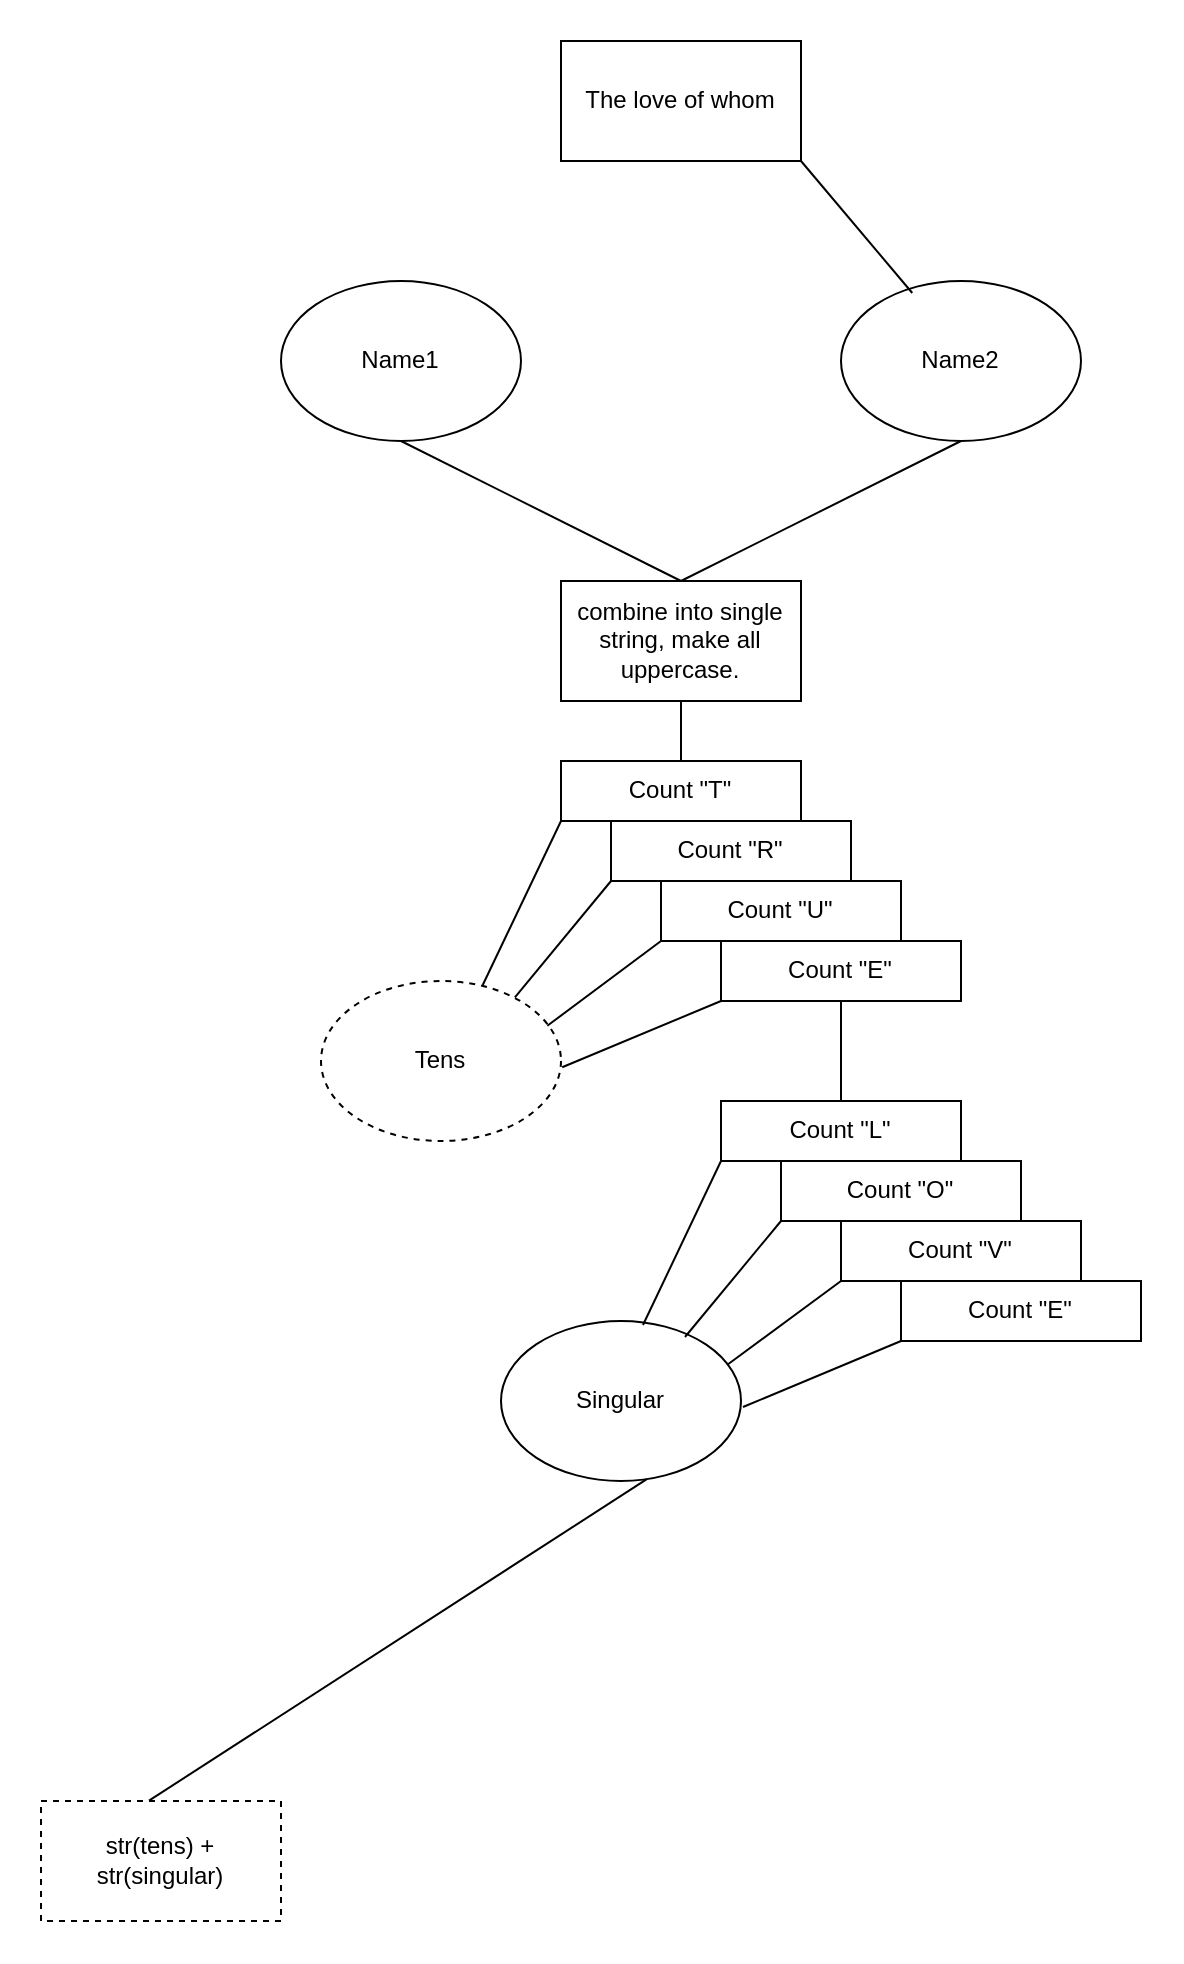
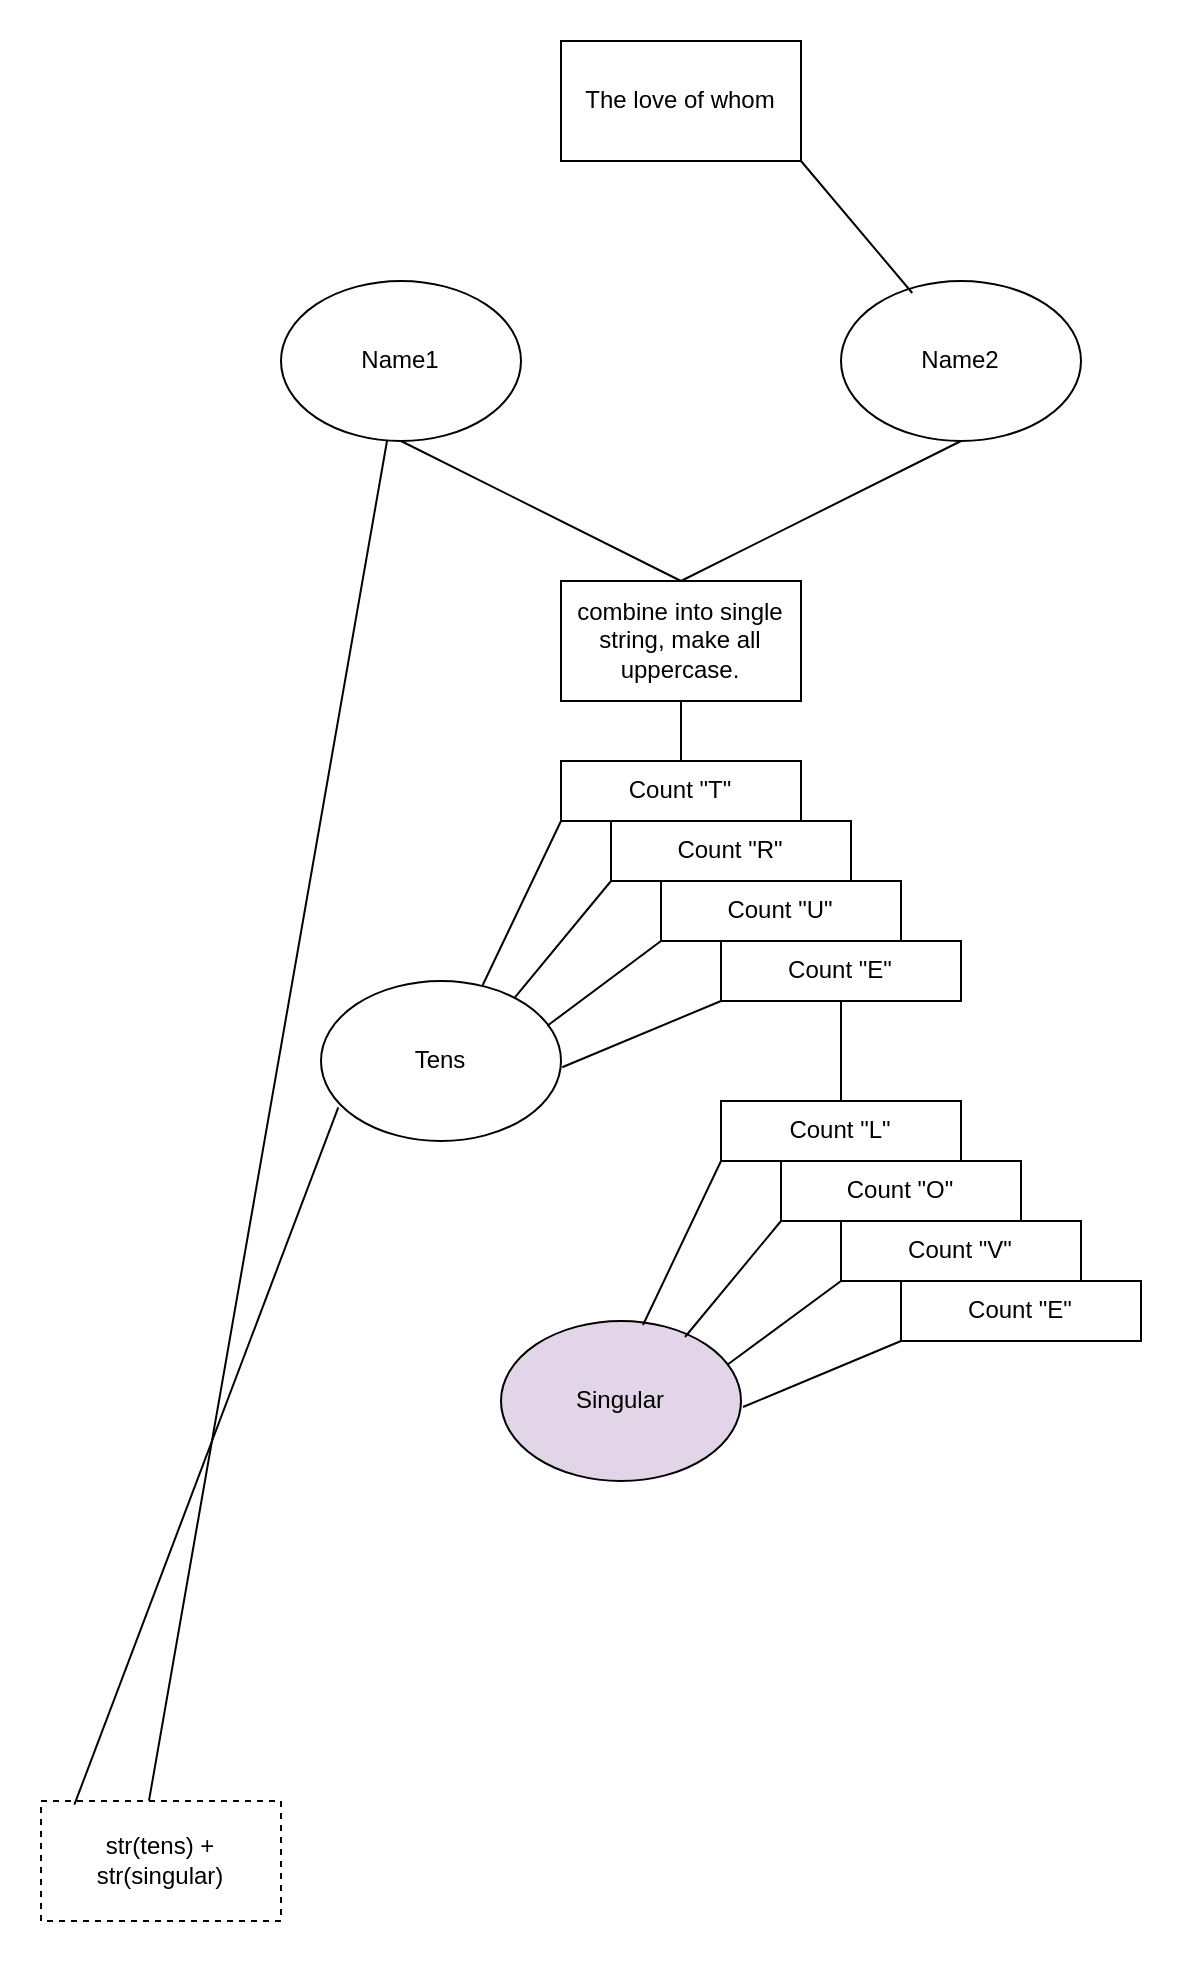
(441, 1061) -> (441, 1061)
(621, 1401) -> (621, 1401)
none -> (140, 1632)
(398, 1640) -> (301, 931)
